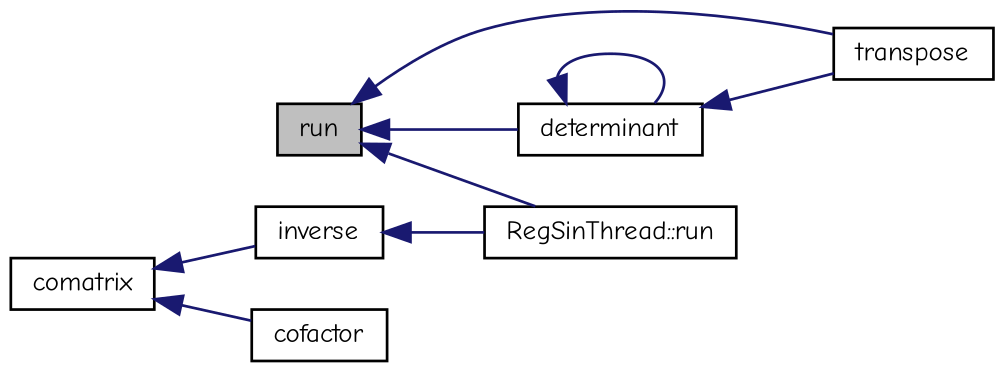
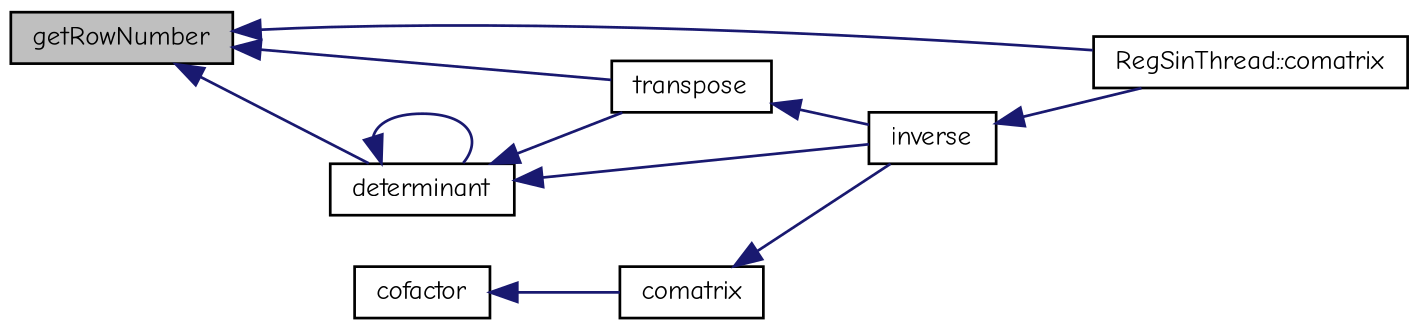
none -> (834, 117)
(319, 130) -> (122, 38)
none -> (706, 161)
(610, 232) -> (1251, 62)
(216, 313) -> (569, 292)
